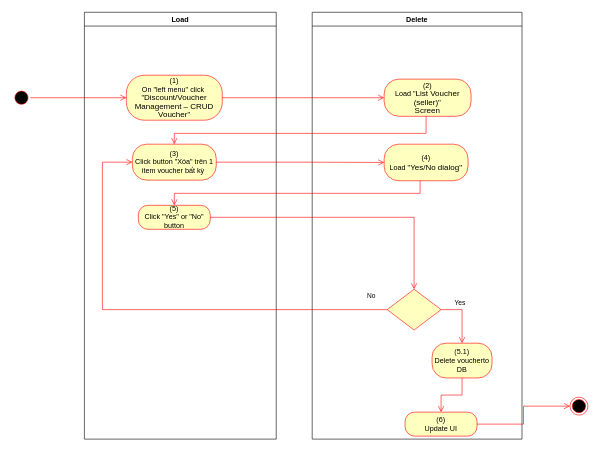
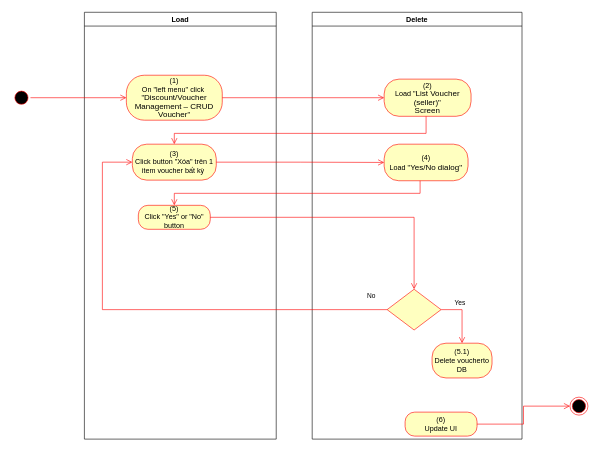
(441, 404) -> none
